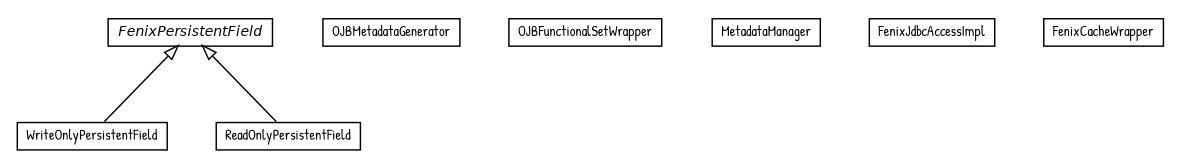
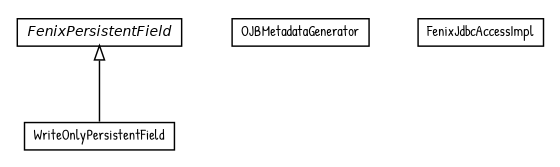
(585, 32) -> none
(766, 32) -> none
(1103, 32) -> none
(288, 136) -> none
